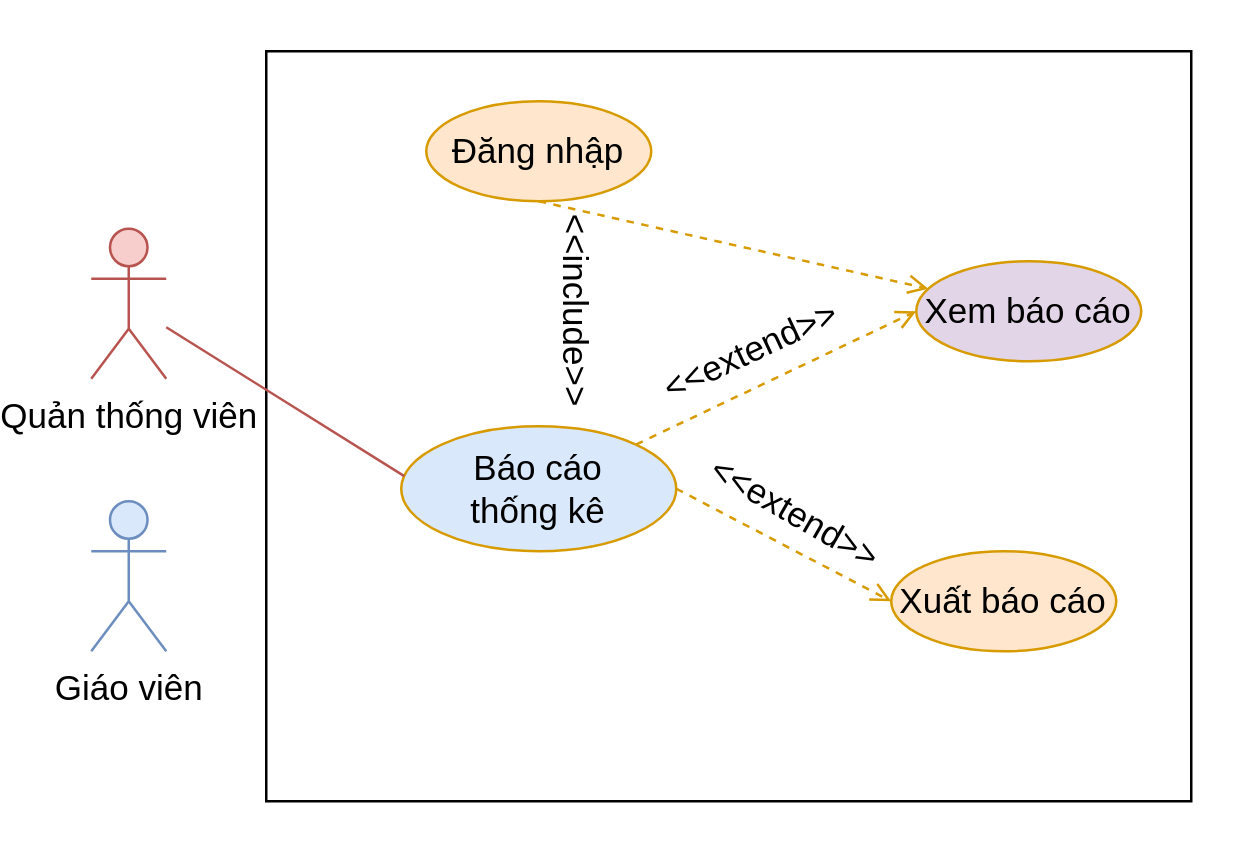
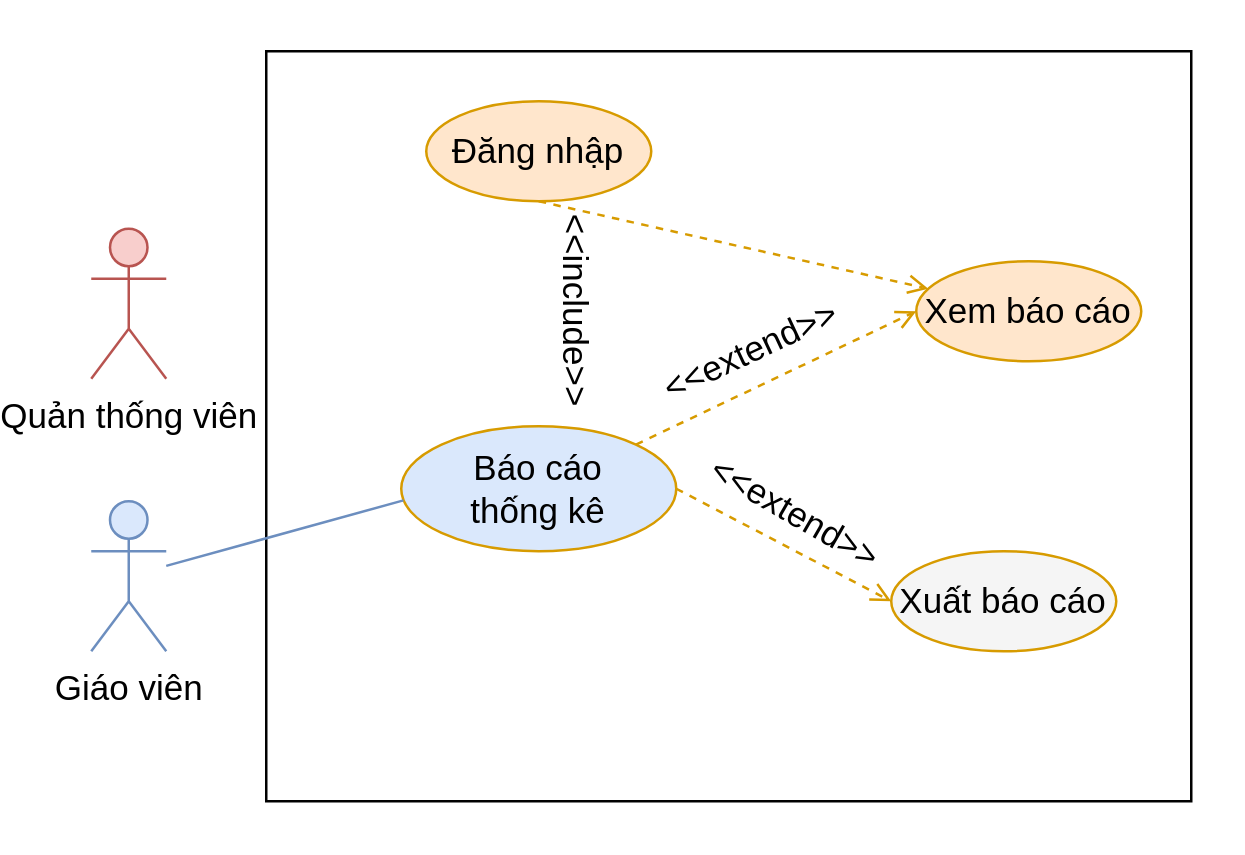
(1029, 311) -> (1029, 311)
(285, 402) -> none
none -> (285, 533)
(1004, 601) -> (1004, 601)
